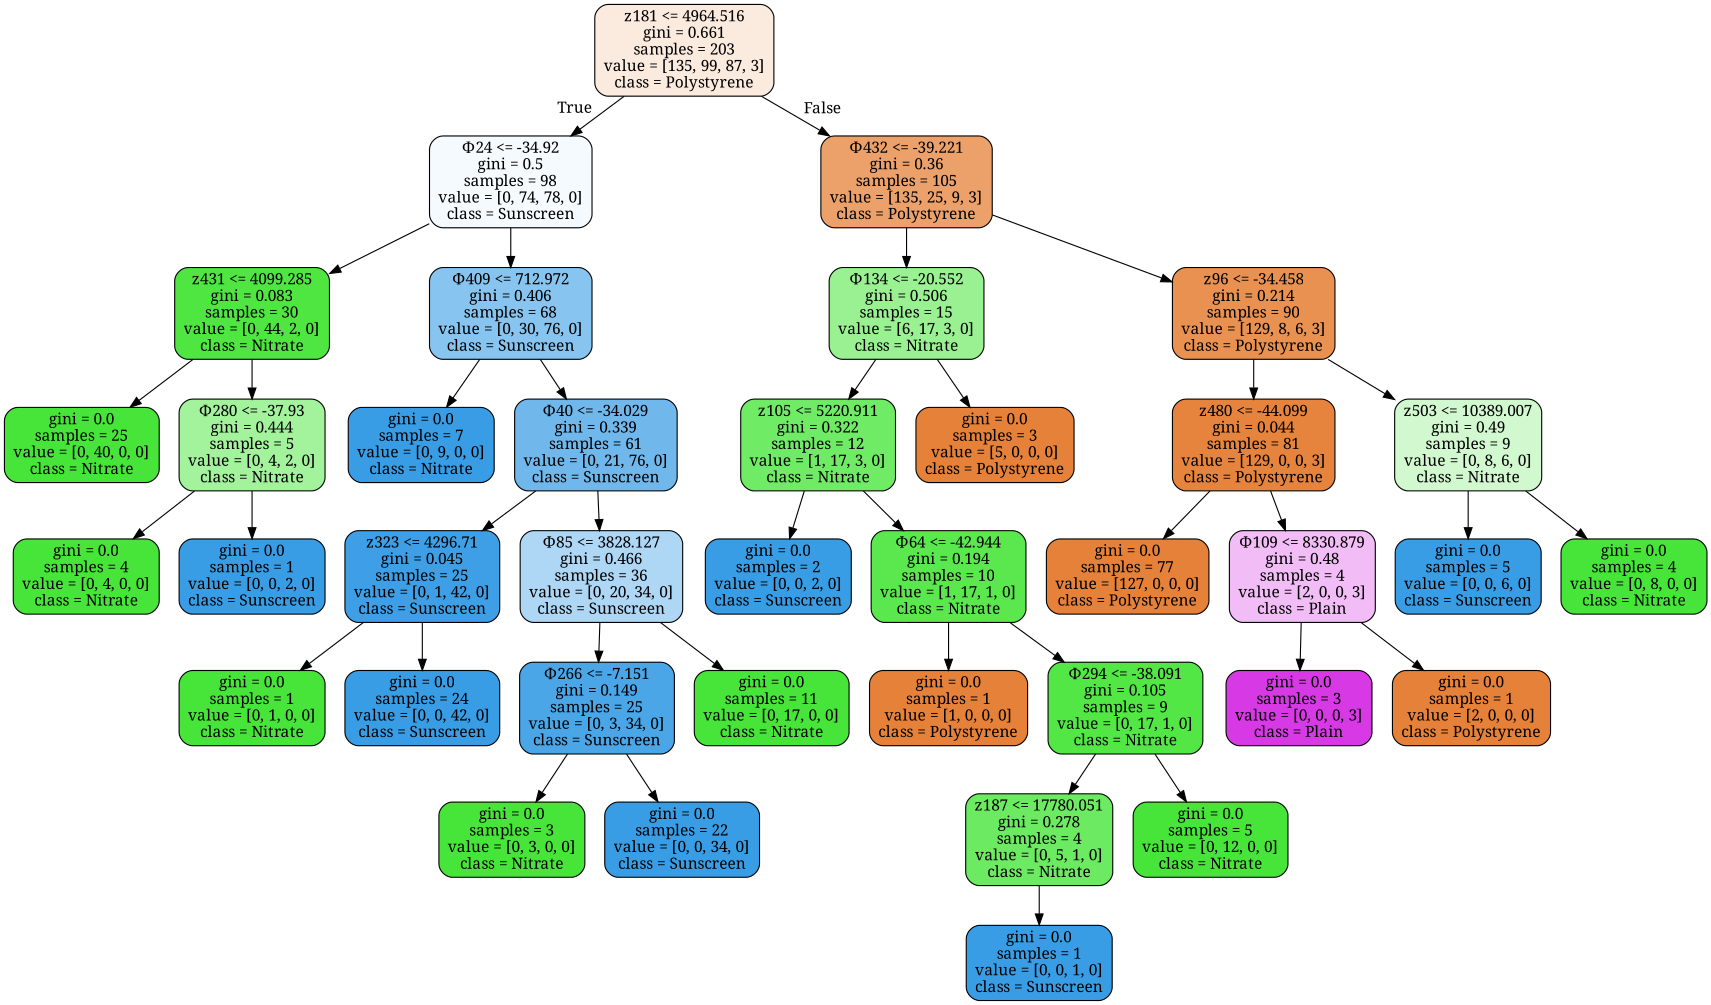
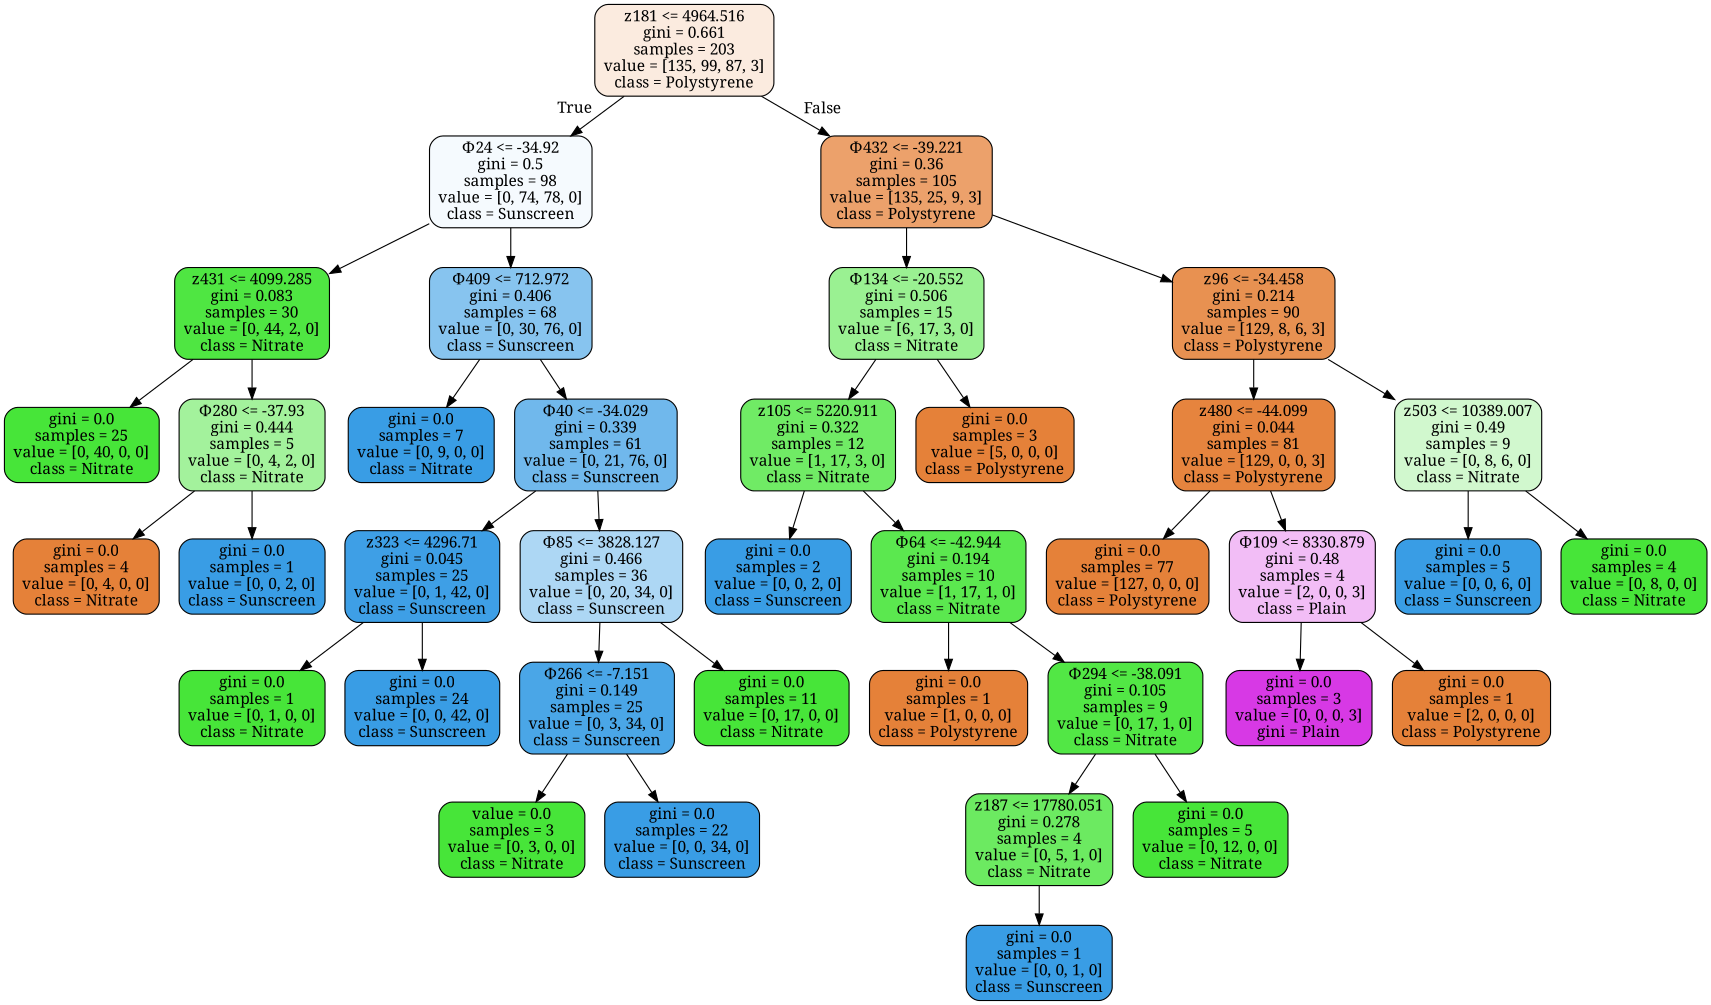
(86, 577) -> (86, 577)
(1299, 708) -> (1299, 708)
(512, 840) -> (512, 840)
